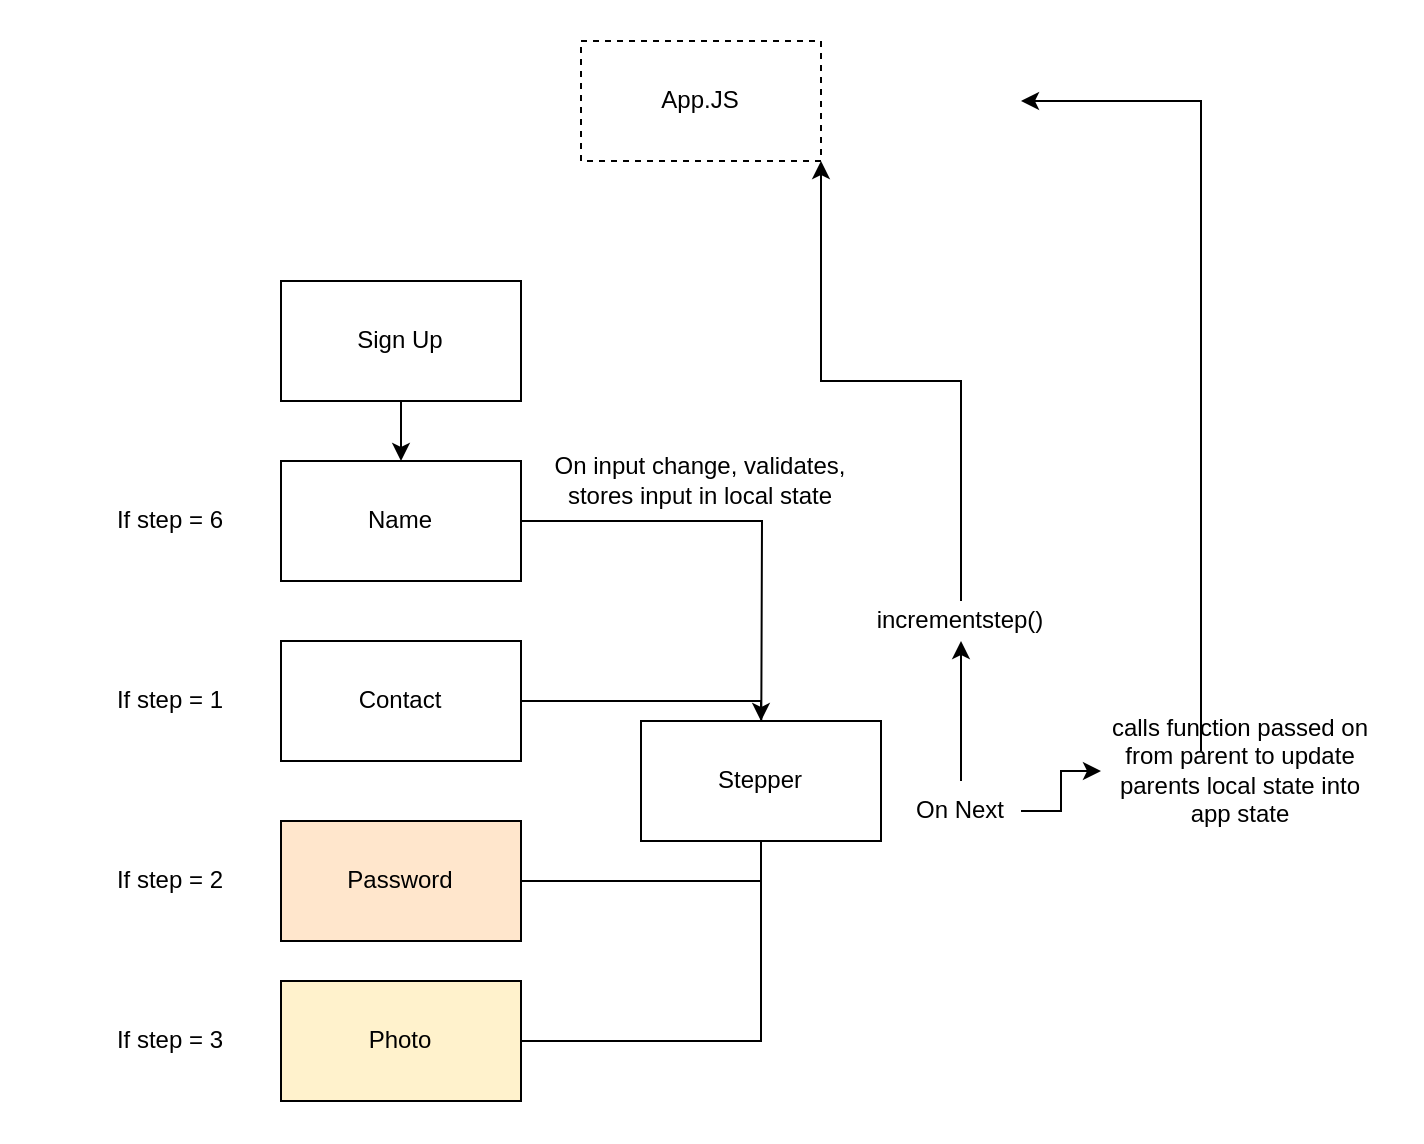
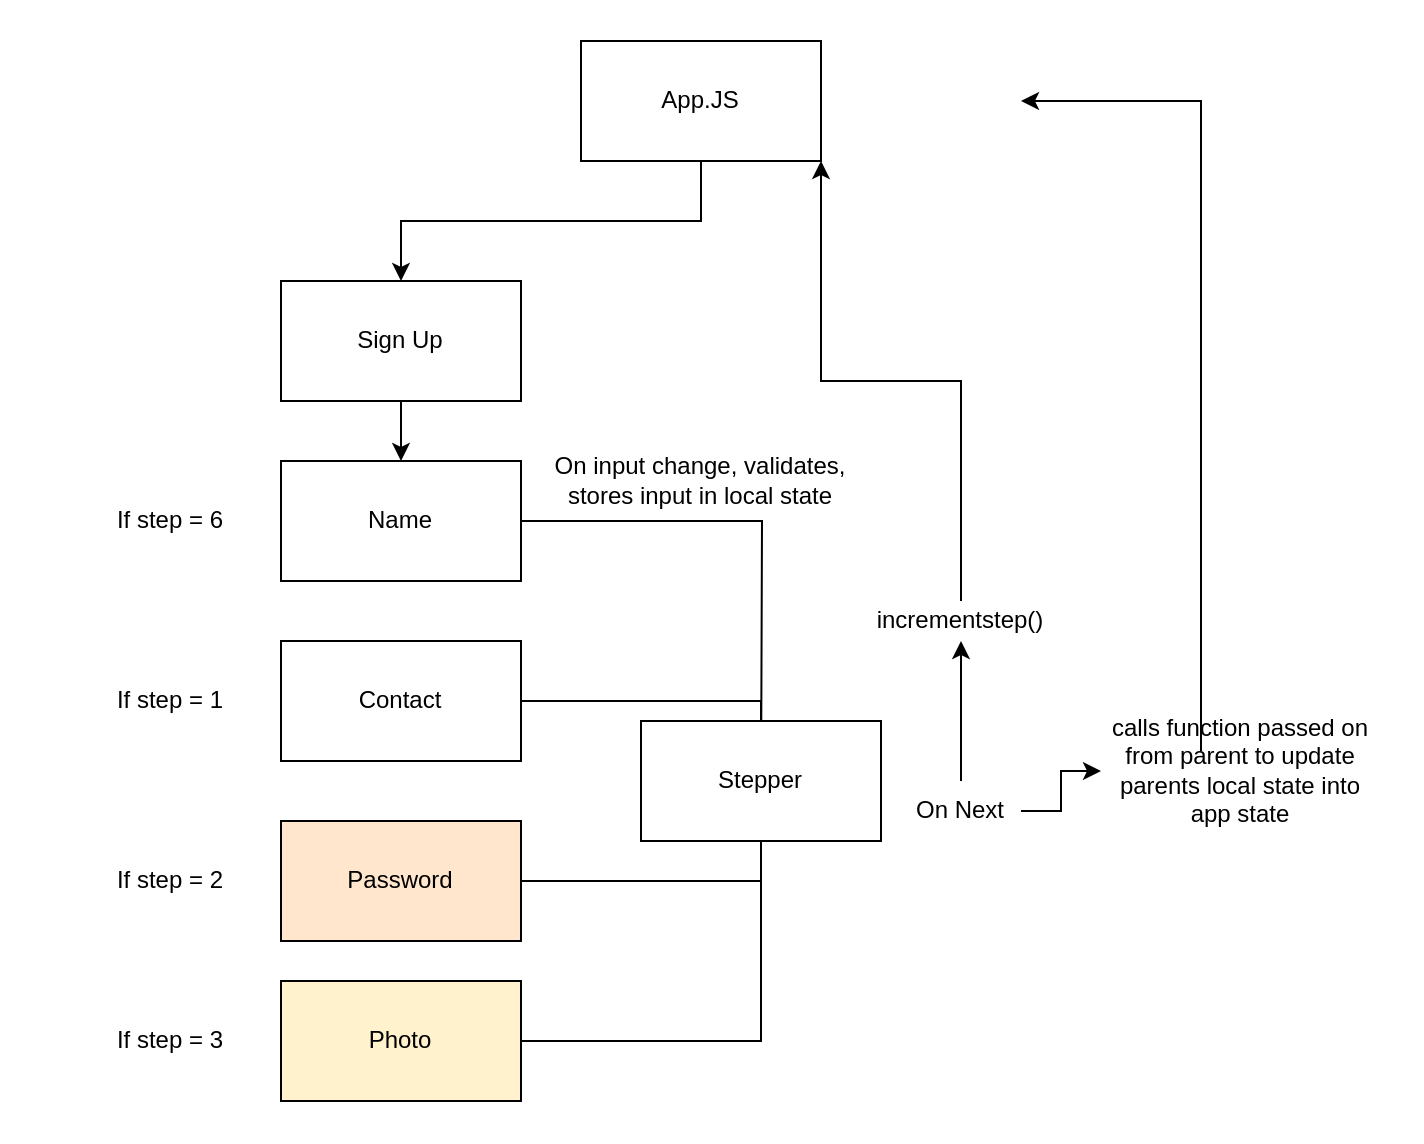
(701, 101) -> (701, 101)
none -> (558, 221)
(752, 701) -> (752, 701)
